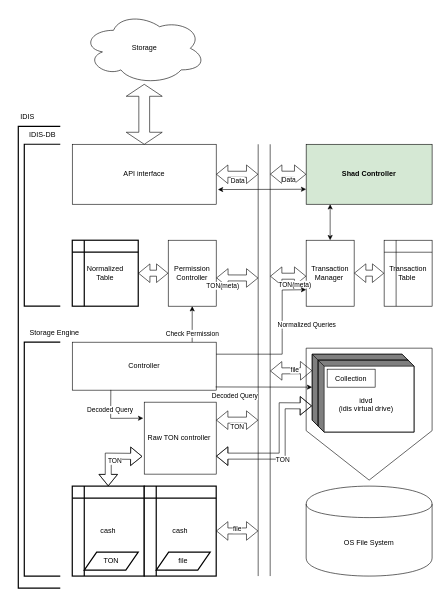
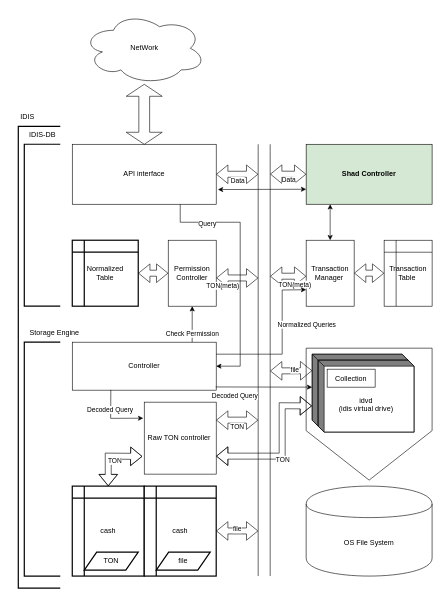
(145, 48) -> (145, 48)
none -> (207, 222)
